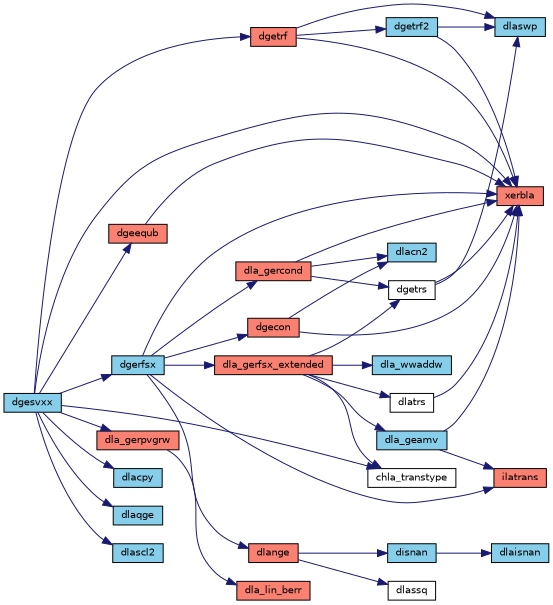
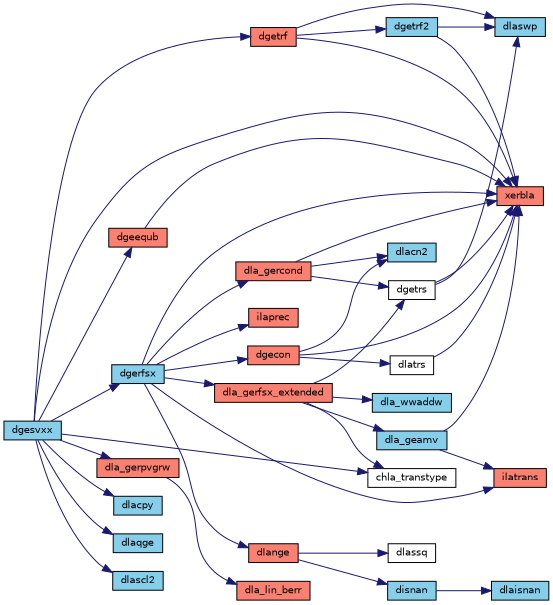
none -> (273, 318)
(345, 385) -> (340, 360)
